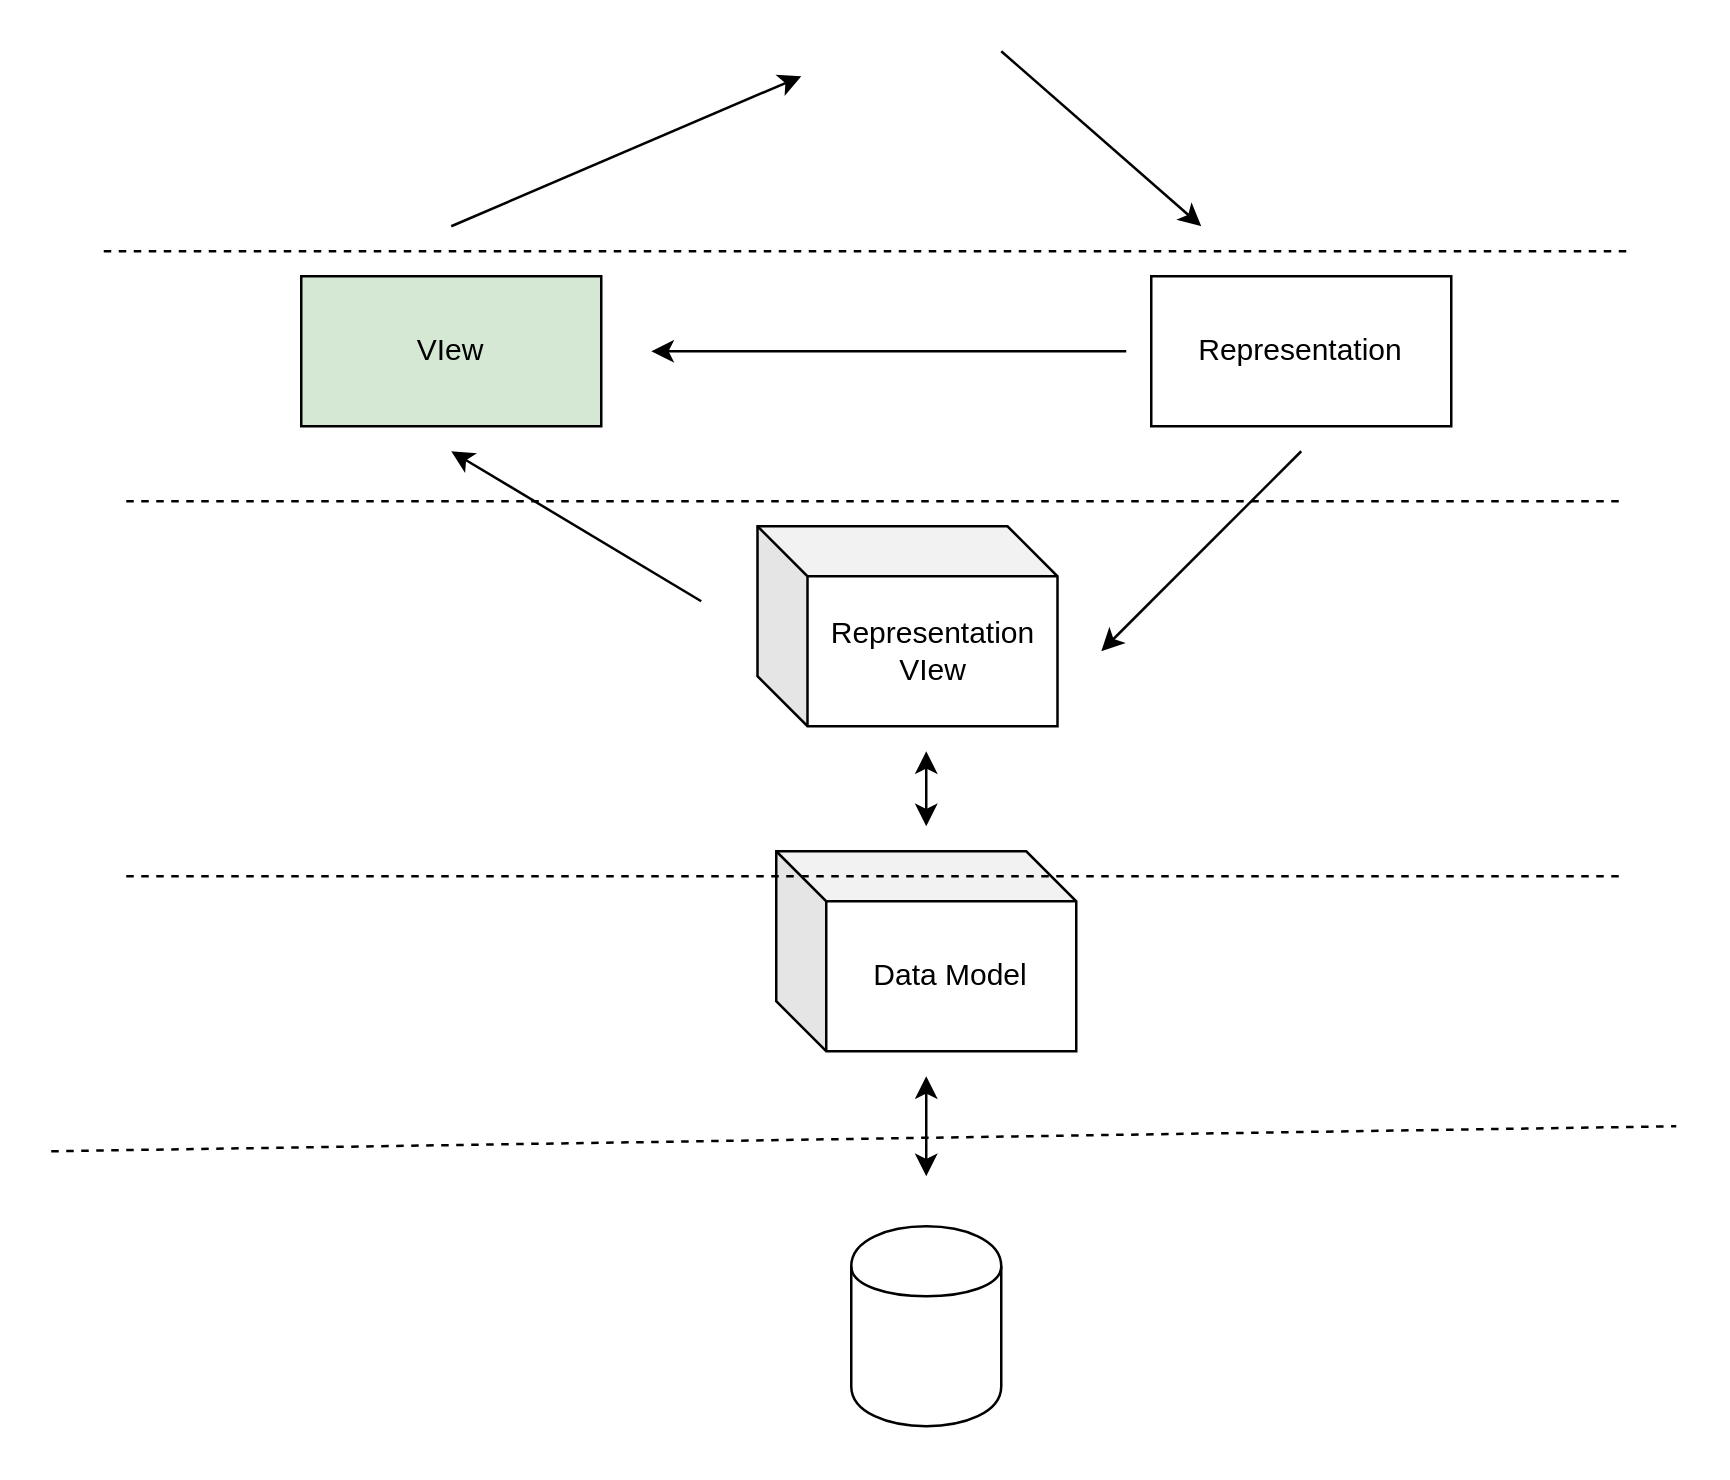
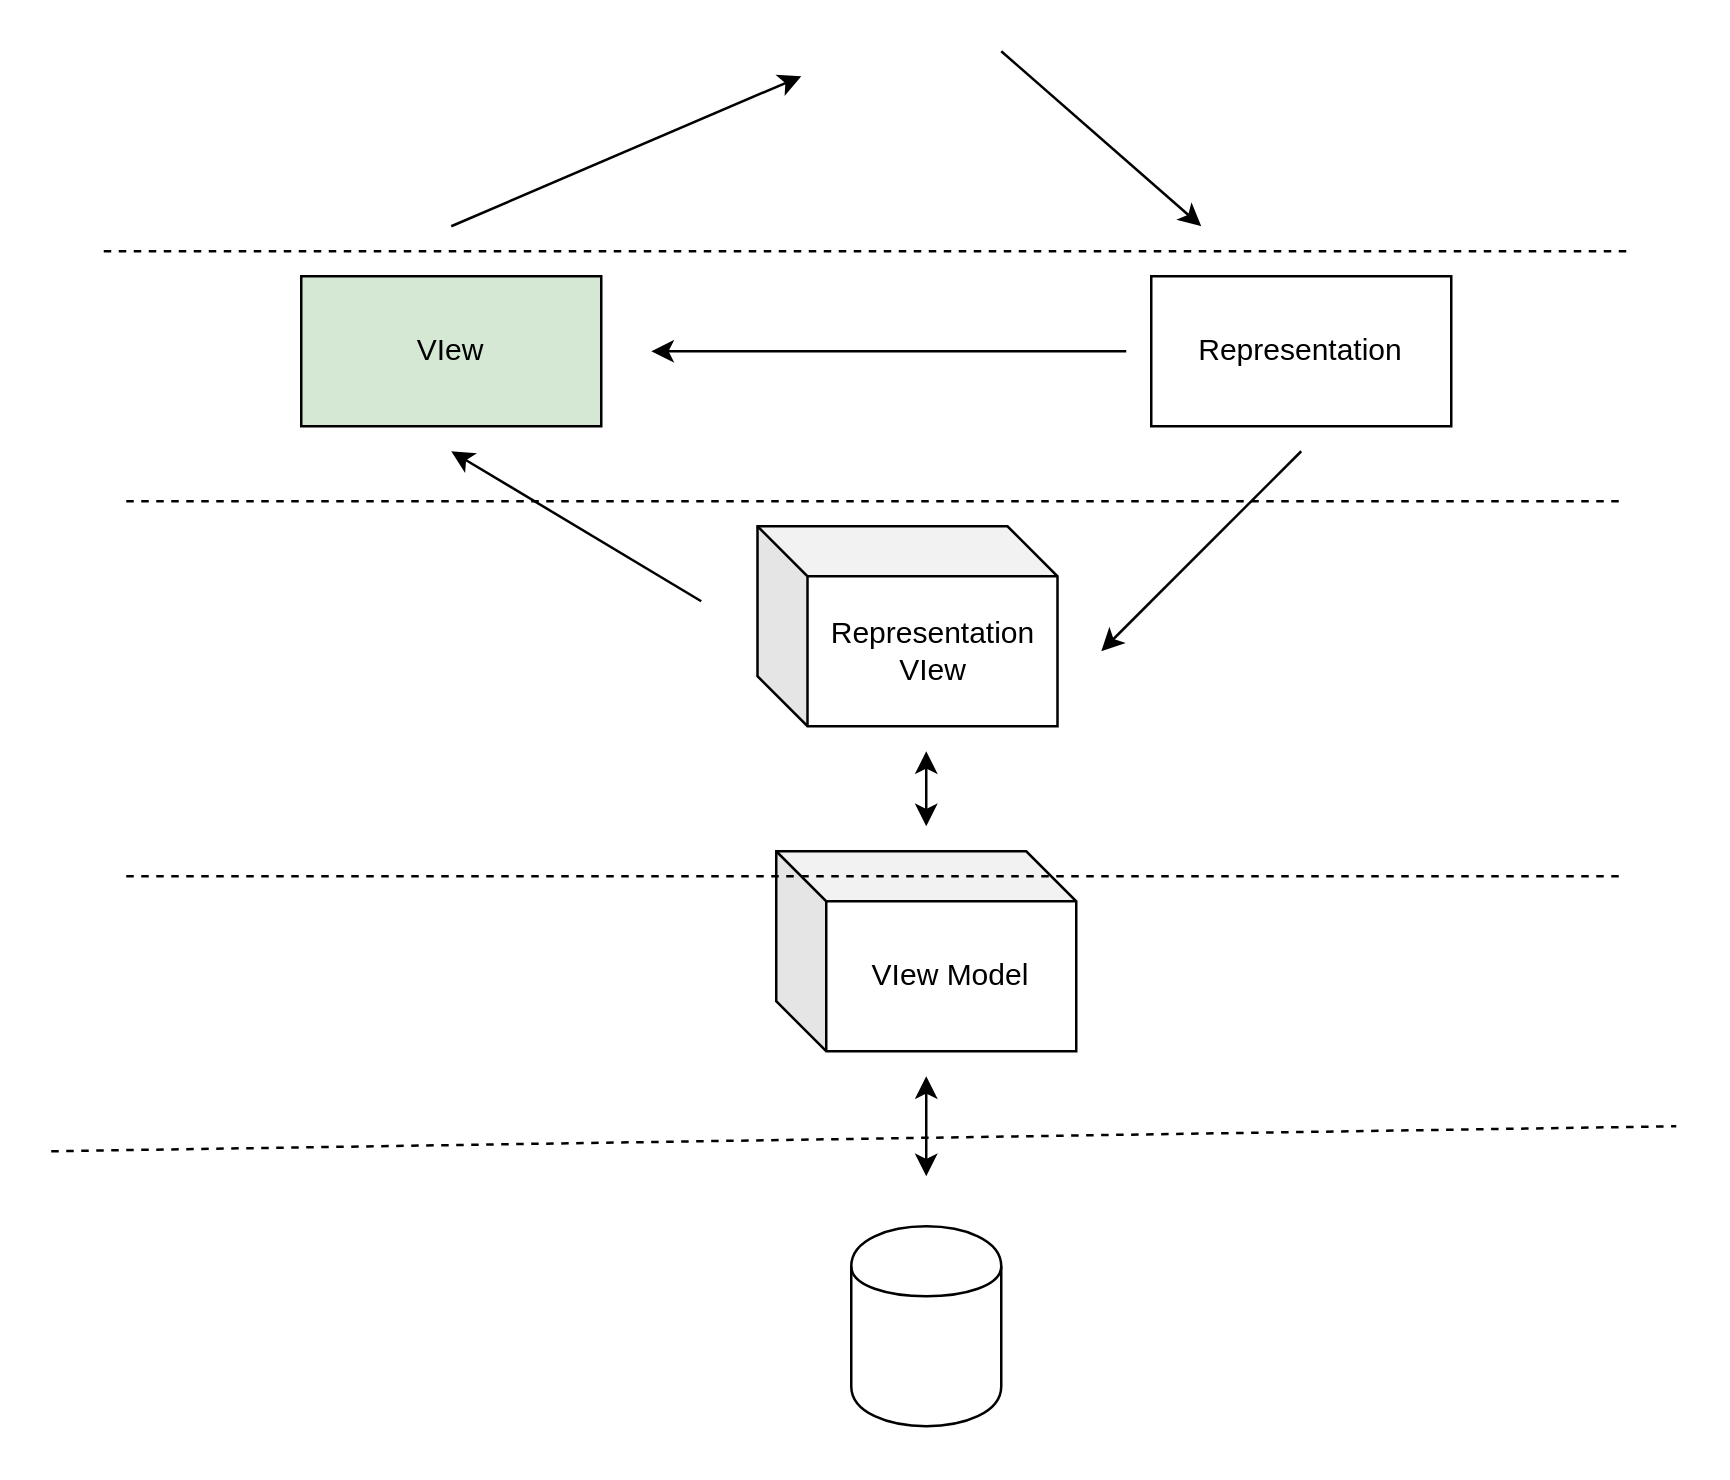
(951, 976) -> (951, 976)
